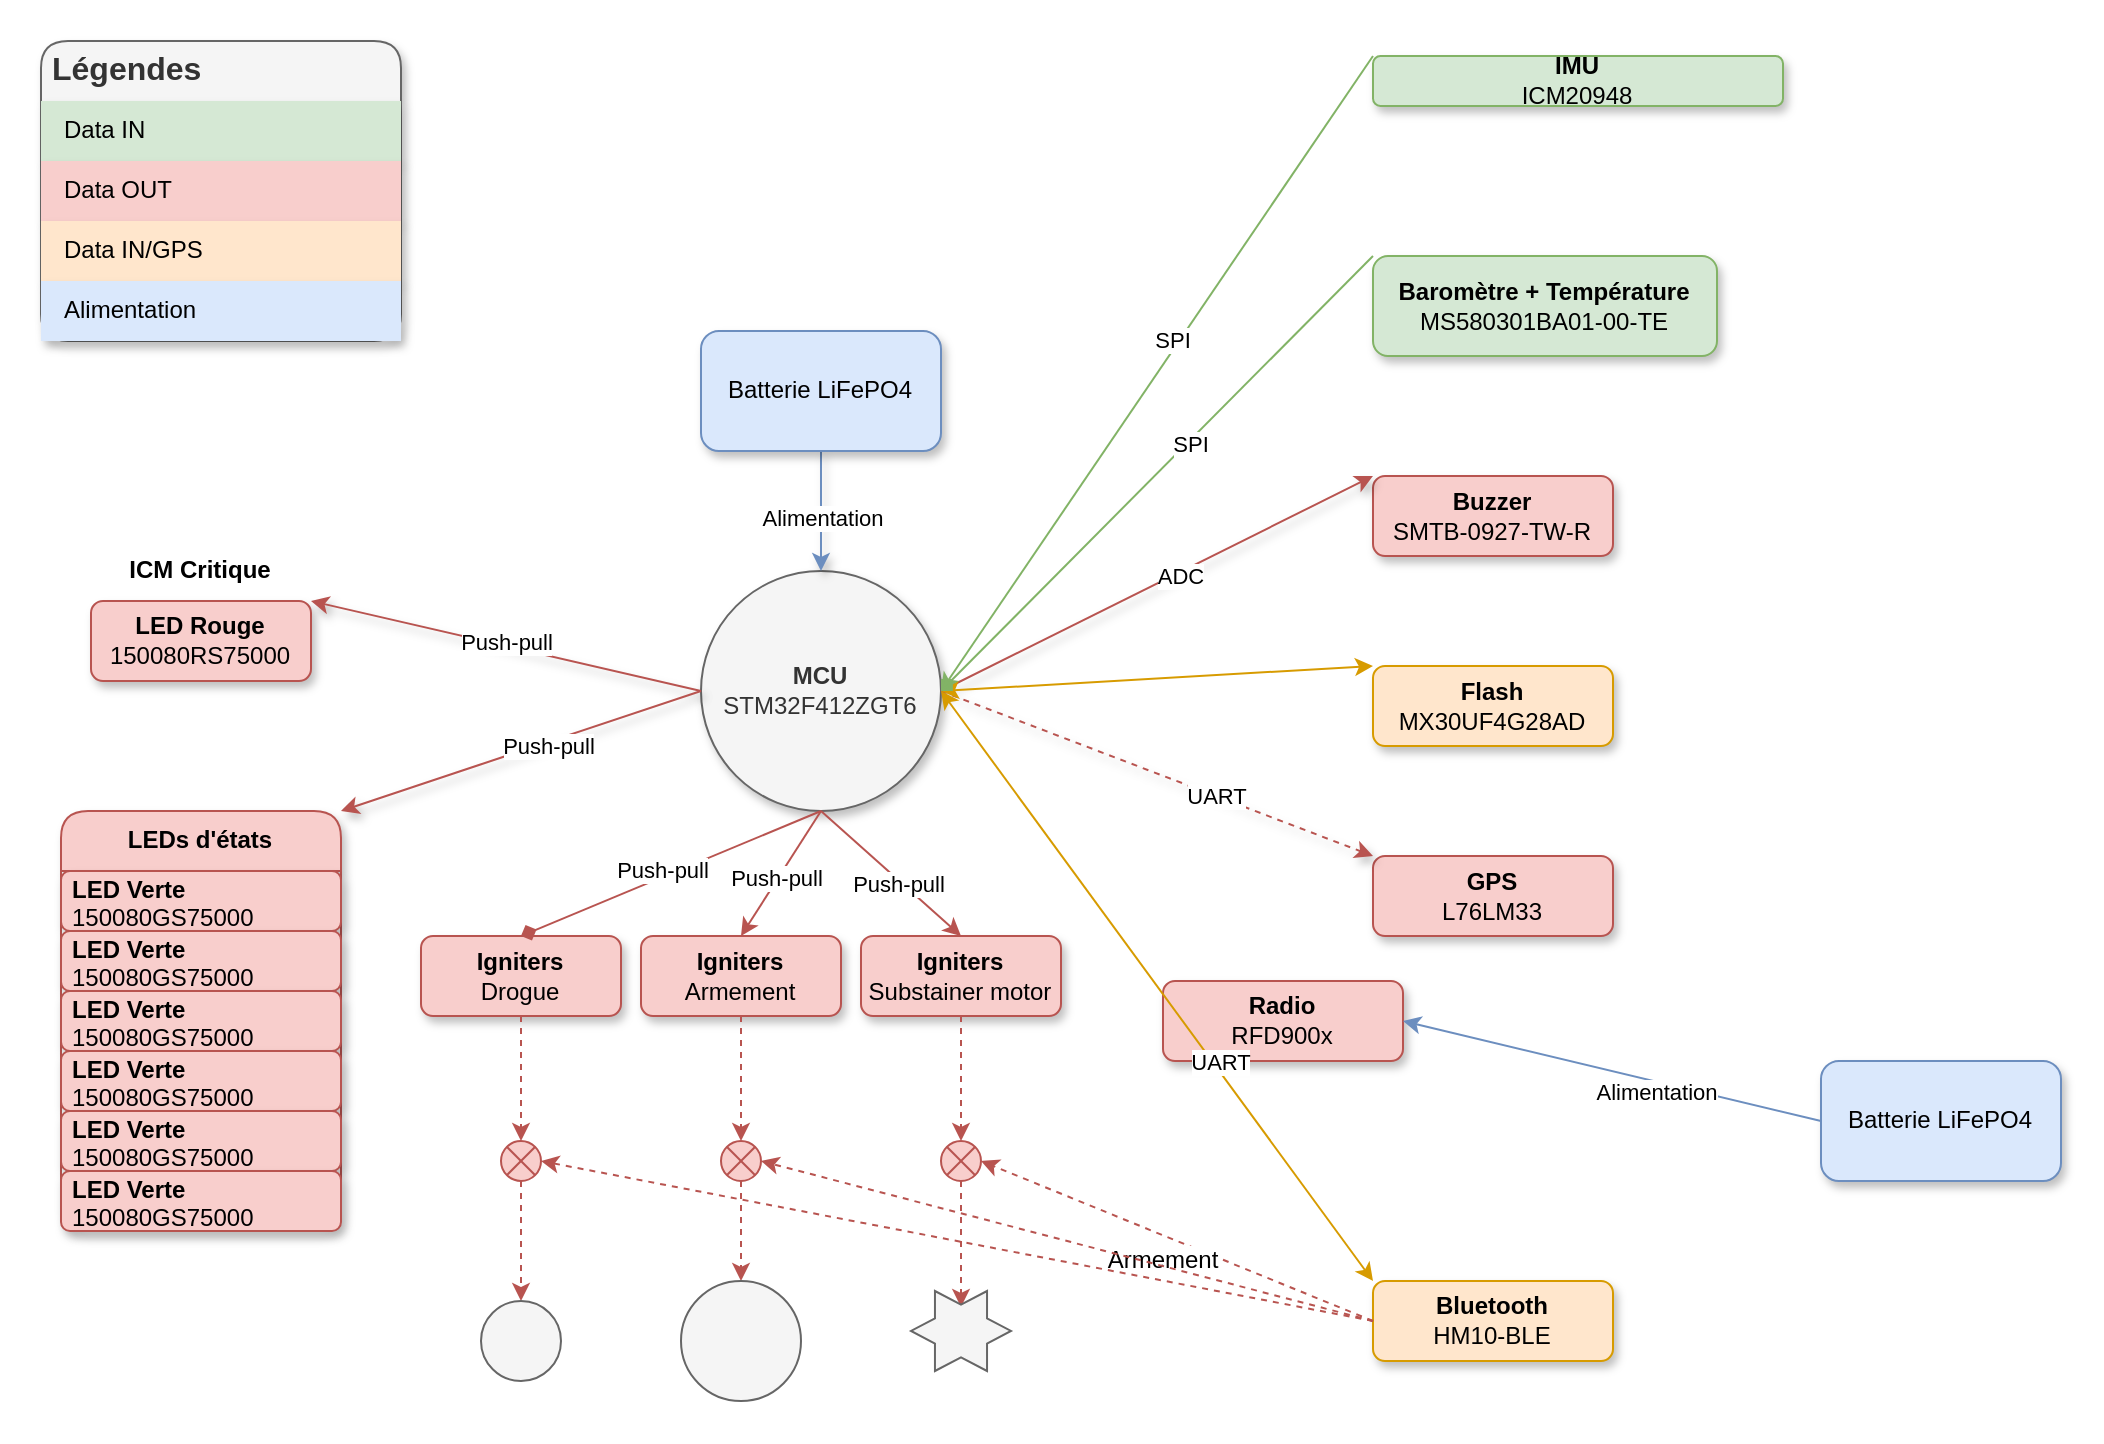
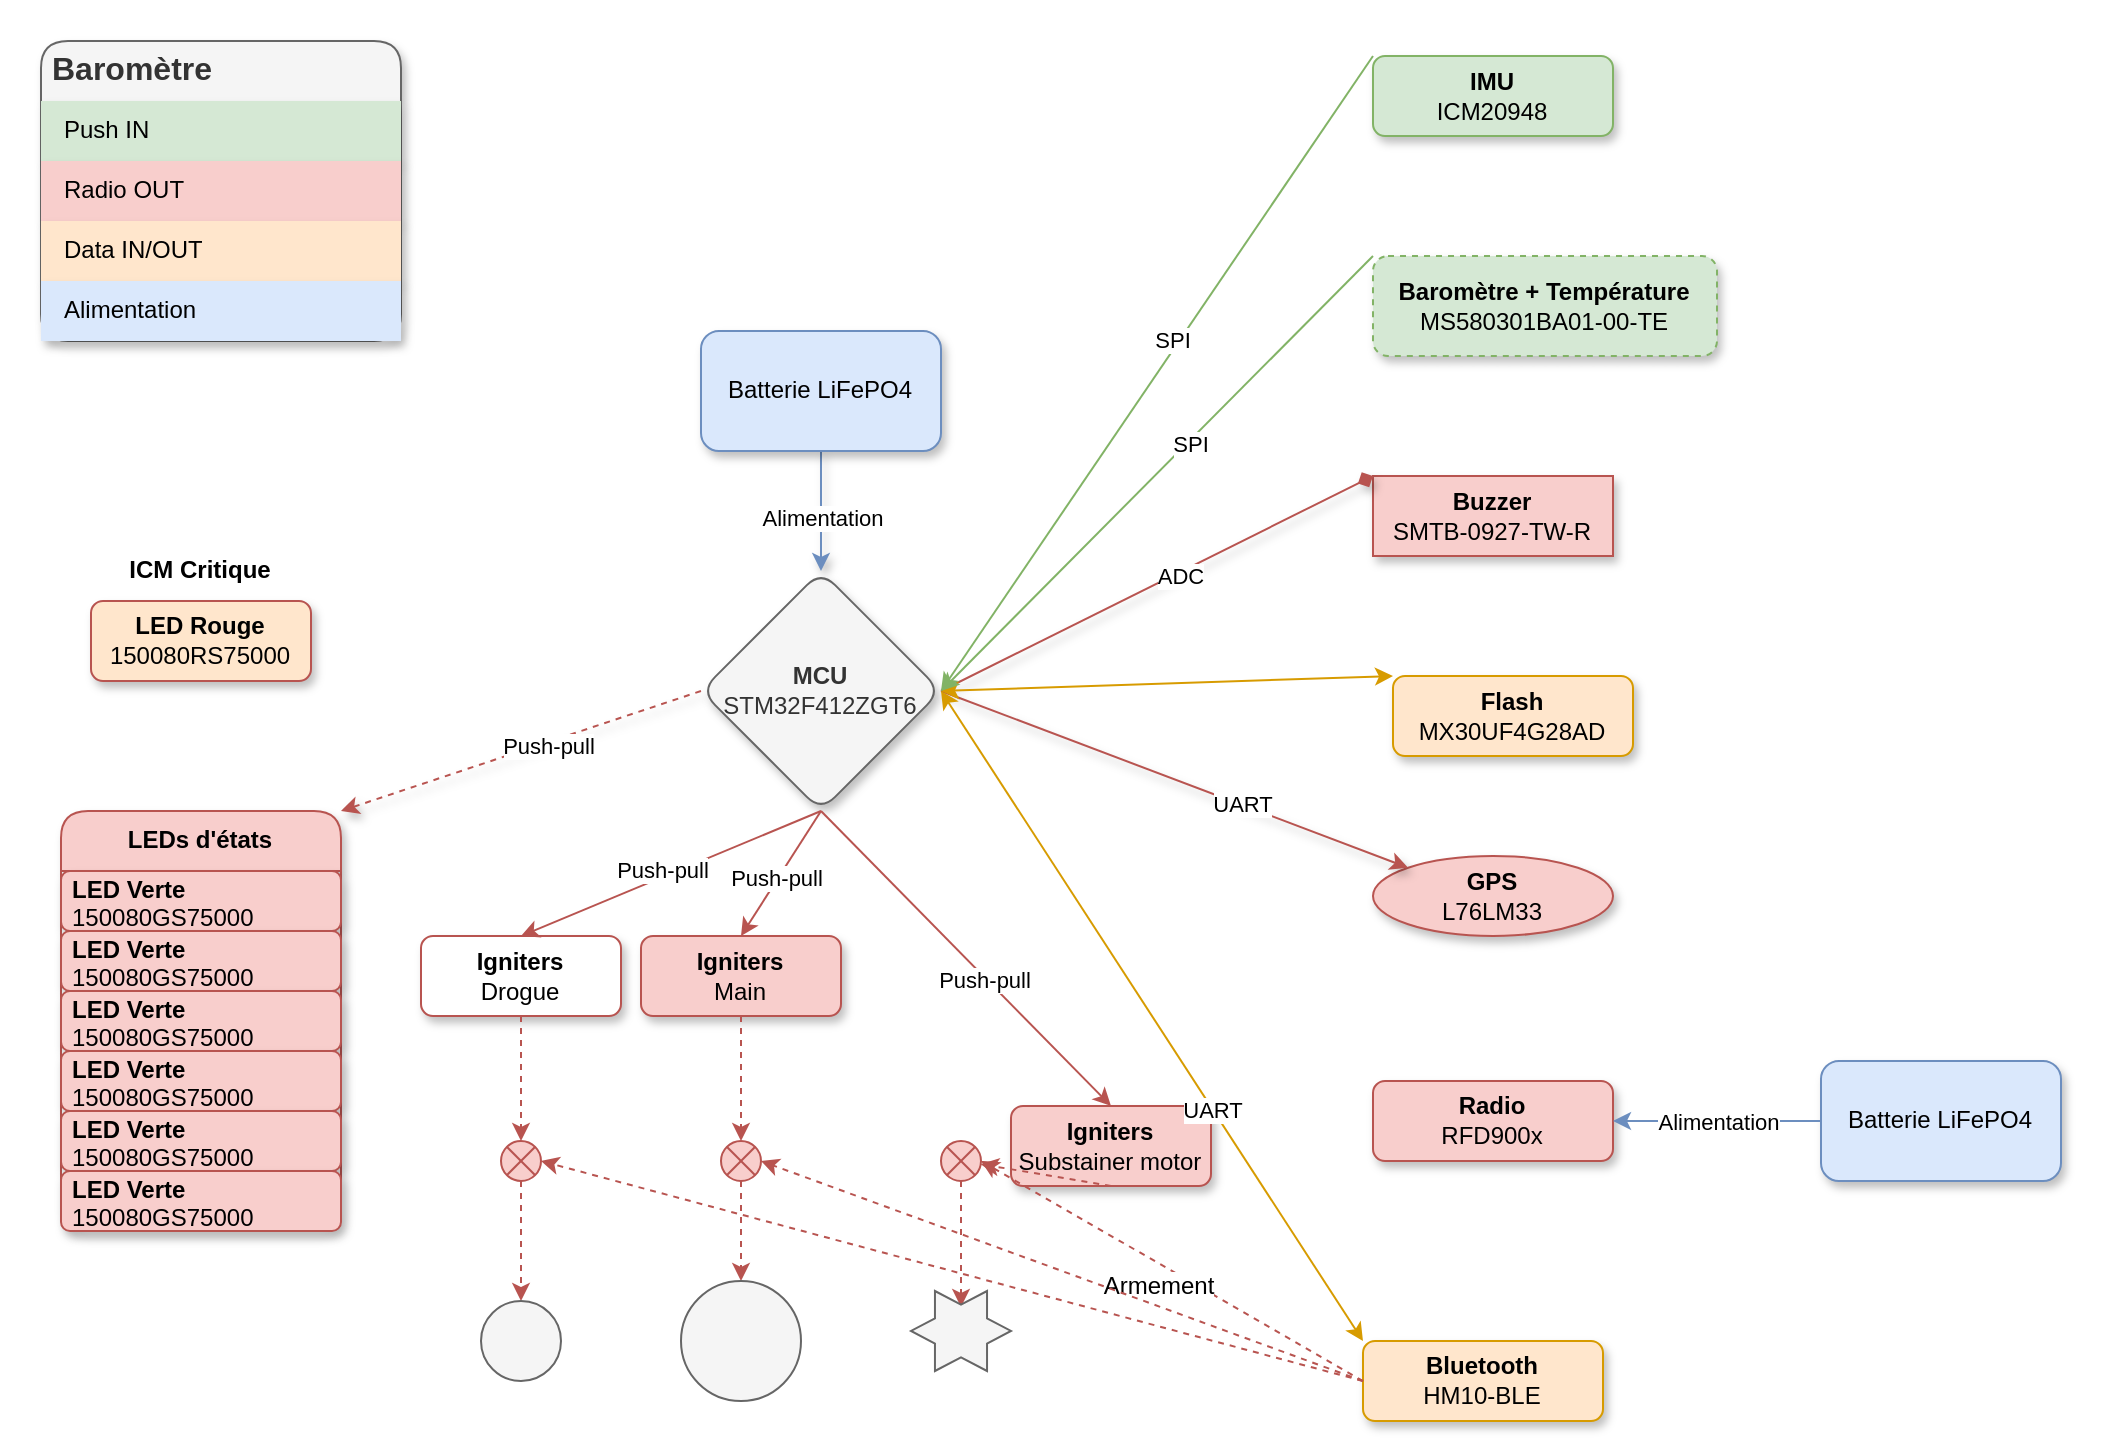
(124, 69) -> (133, 69)
(1578, 81) -> (1493, 96)
(109, 131) -> (109, 131)
(116, 191) -> (119, 191)
(136, 251) -> (136, 251)
(1545, 306) -> (1545, 306)
(1359, 483) -> (1359, 483)
(1493, 516) -> (1493, 516)
(427, 628) -> none
(201, 641) -> (201, 641)
(952, 680) -> (951, 681)
(821, 691) -> (821, 691)
(1493, 706) -> (1513, 716)
(1154, 772) -> (1166, 776)
(430, 781) -> (430, 781)
(1493, 896) -> (1493, 896)
(536, 930) -> (536, 930)
(521, 976) -> (521, 976)
(961, 976) -> (1111, 1146)
(741, 977) -> (741, 977)
(1283, 1021) -> (1493, 1121)
(1493, 1321) -> (1483, 1381)
